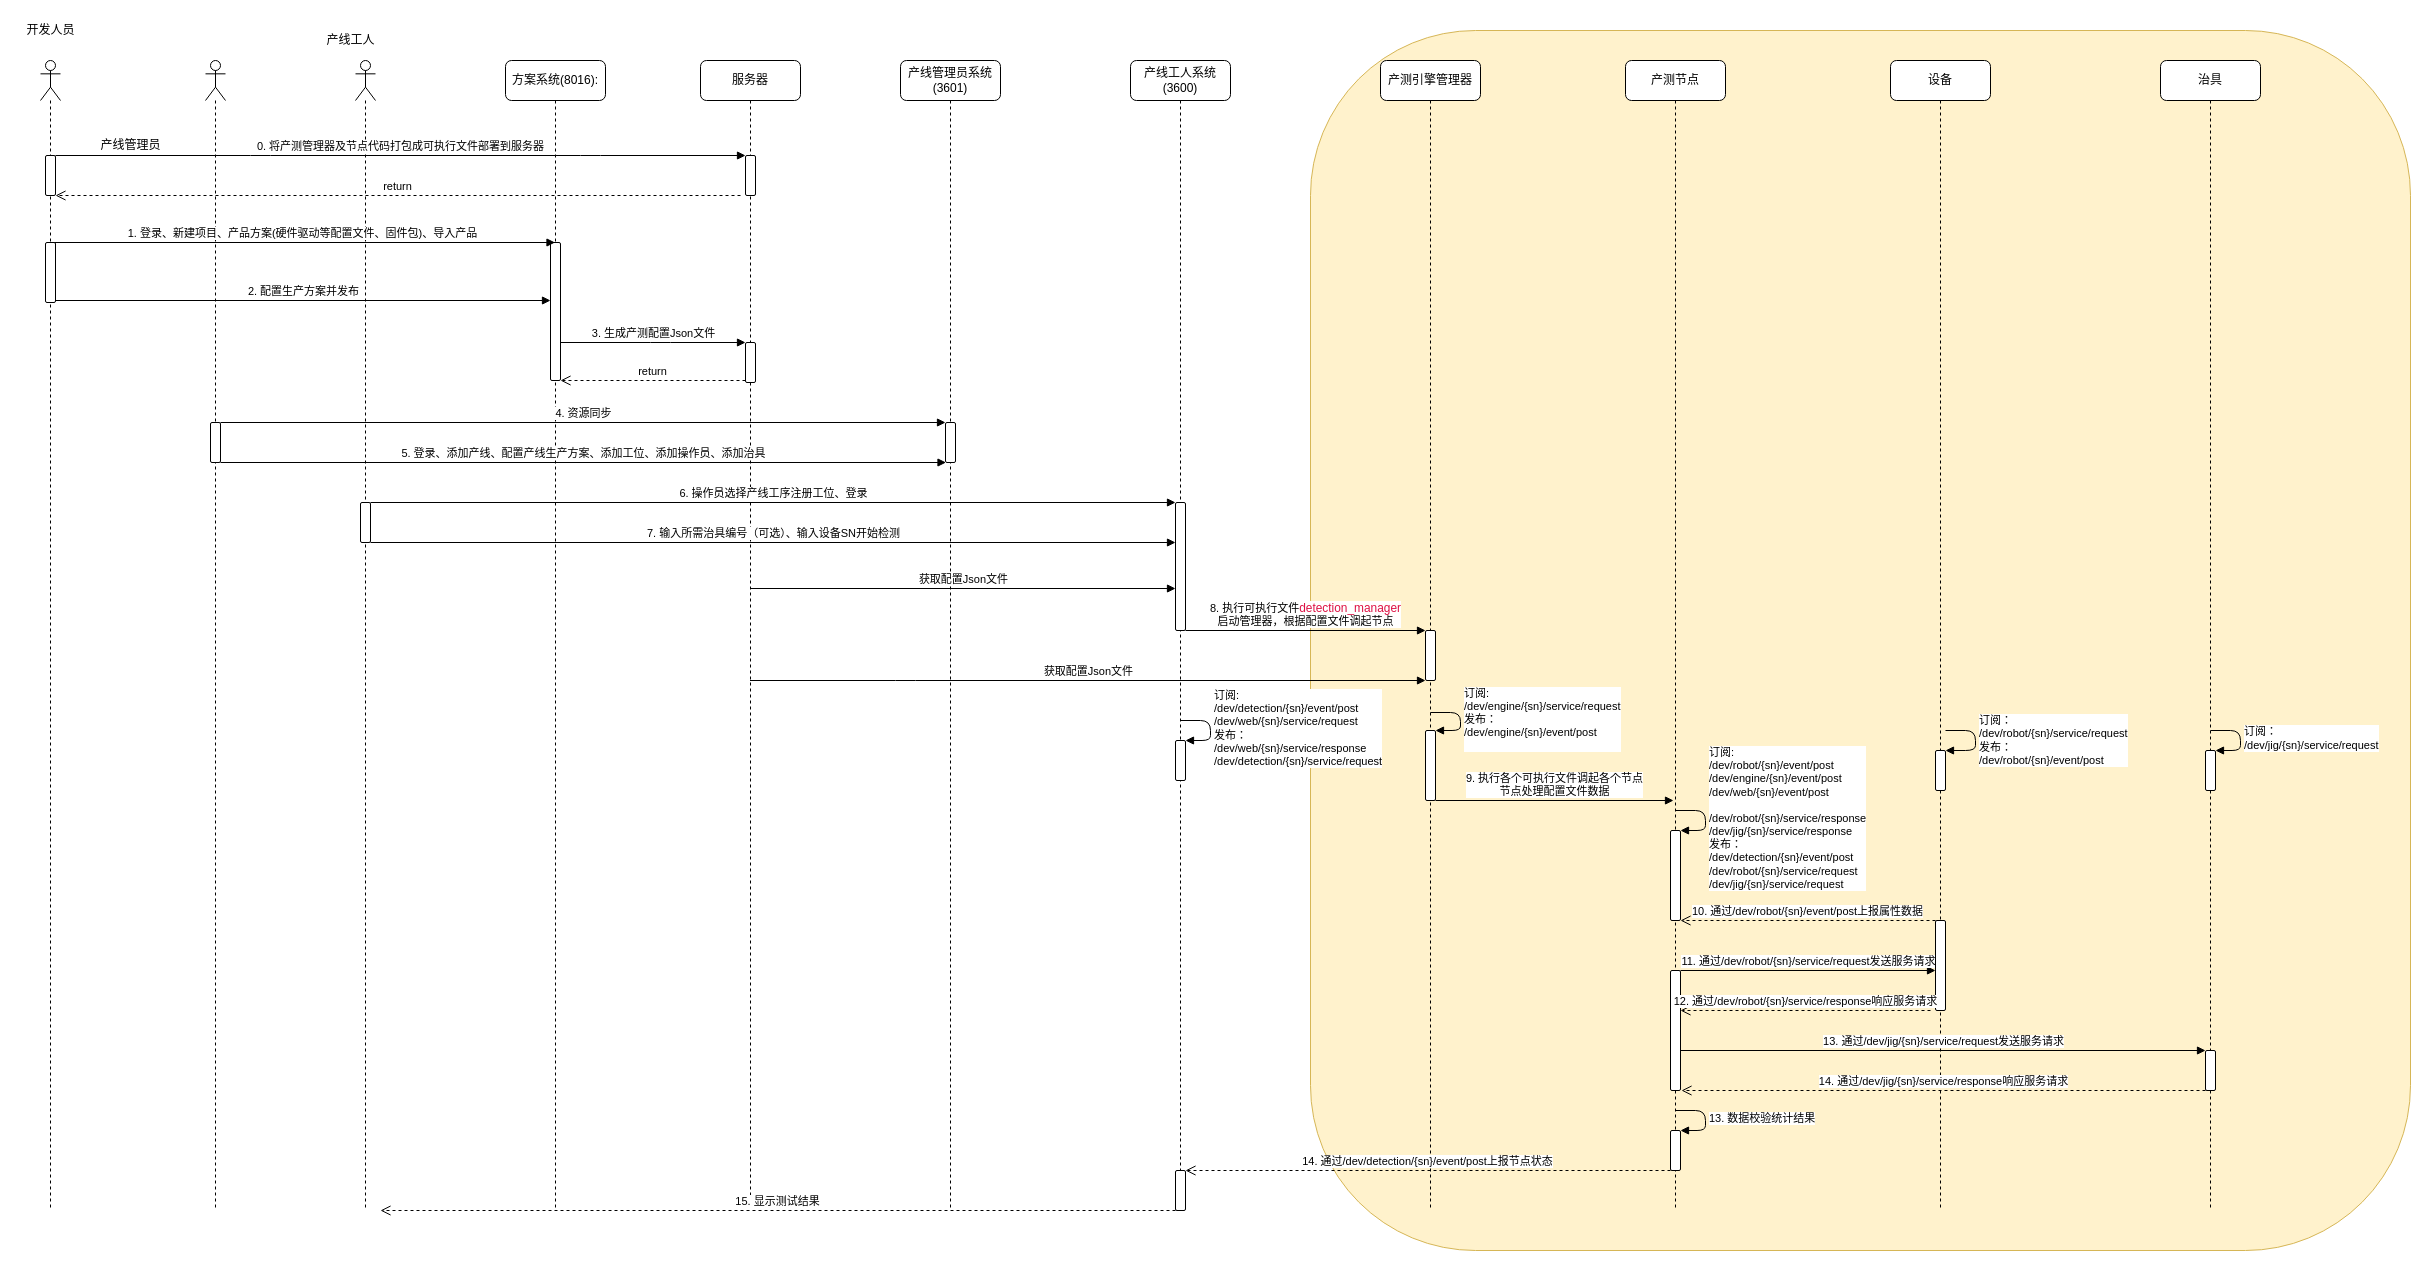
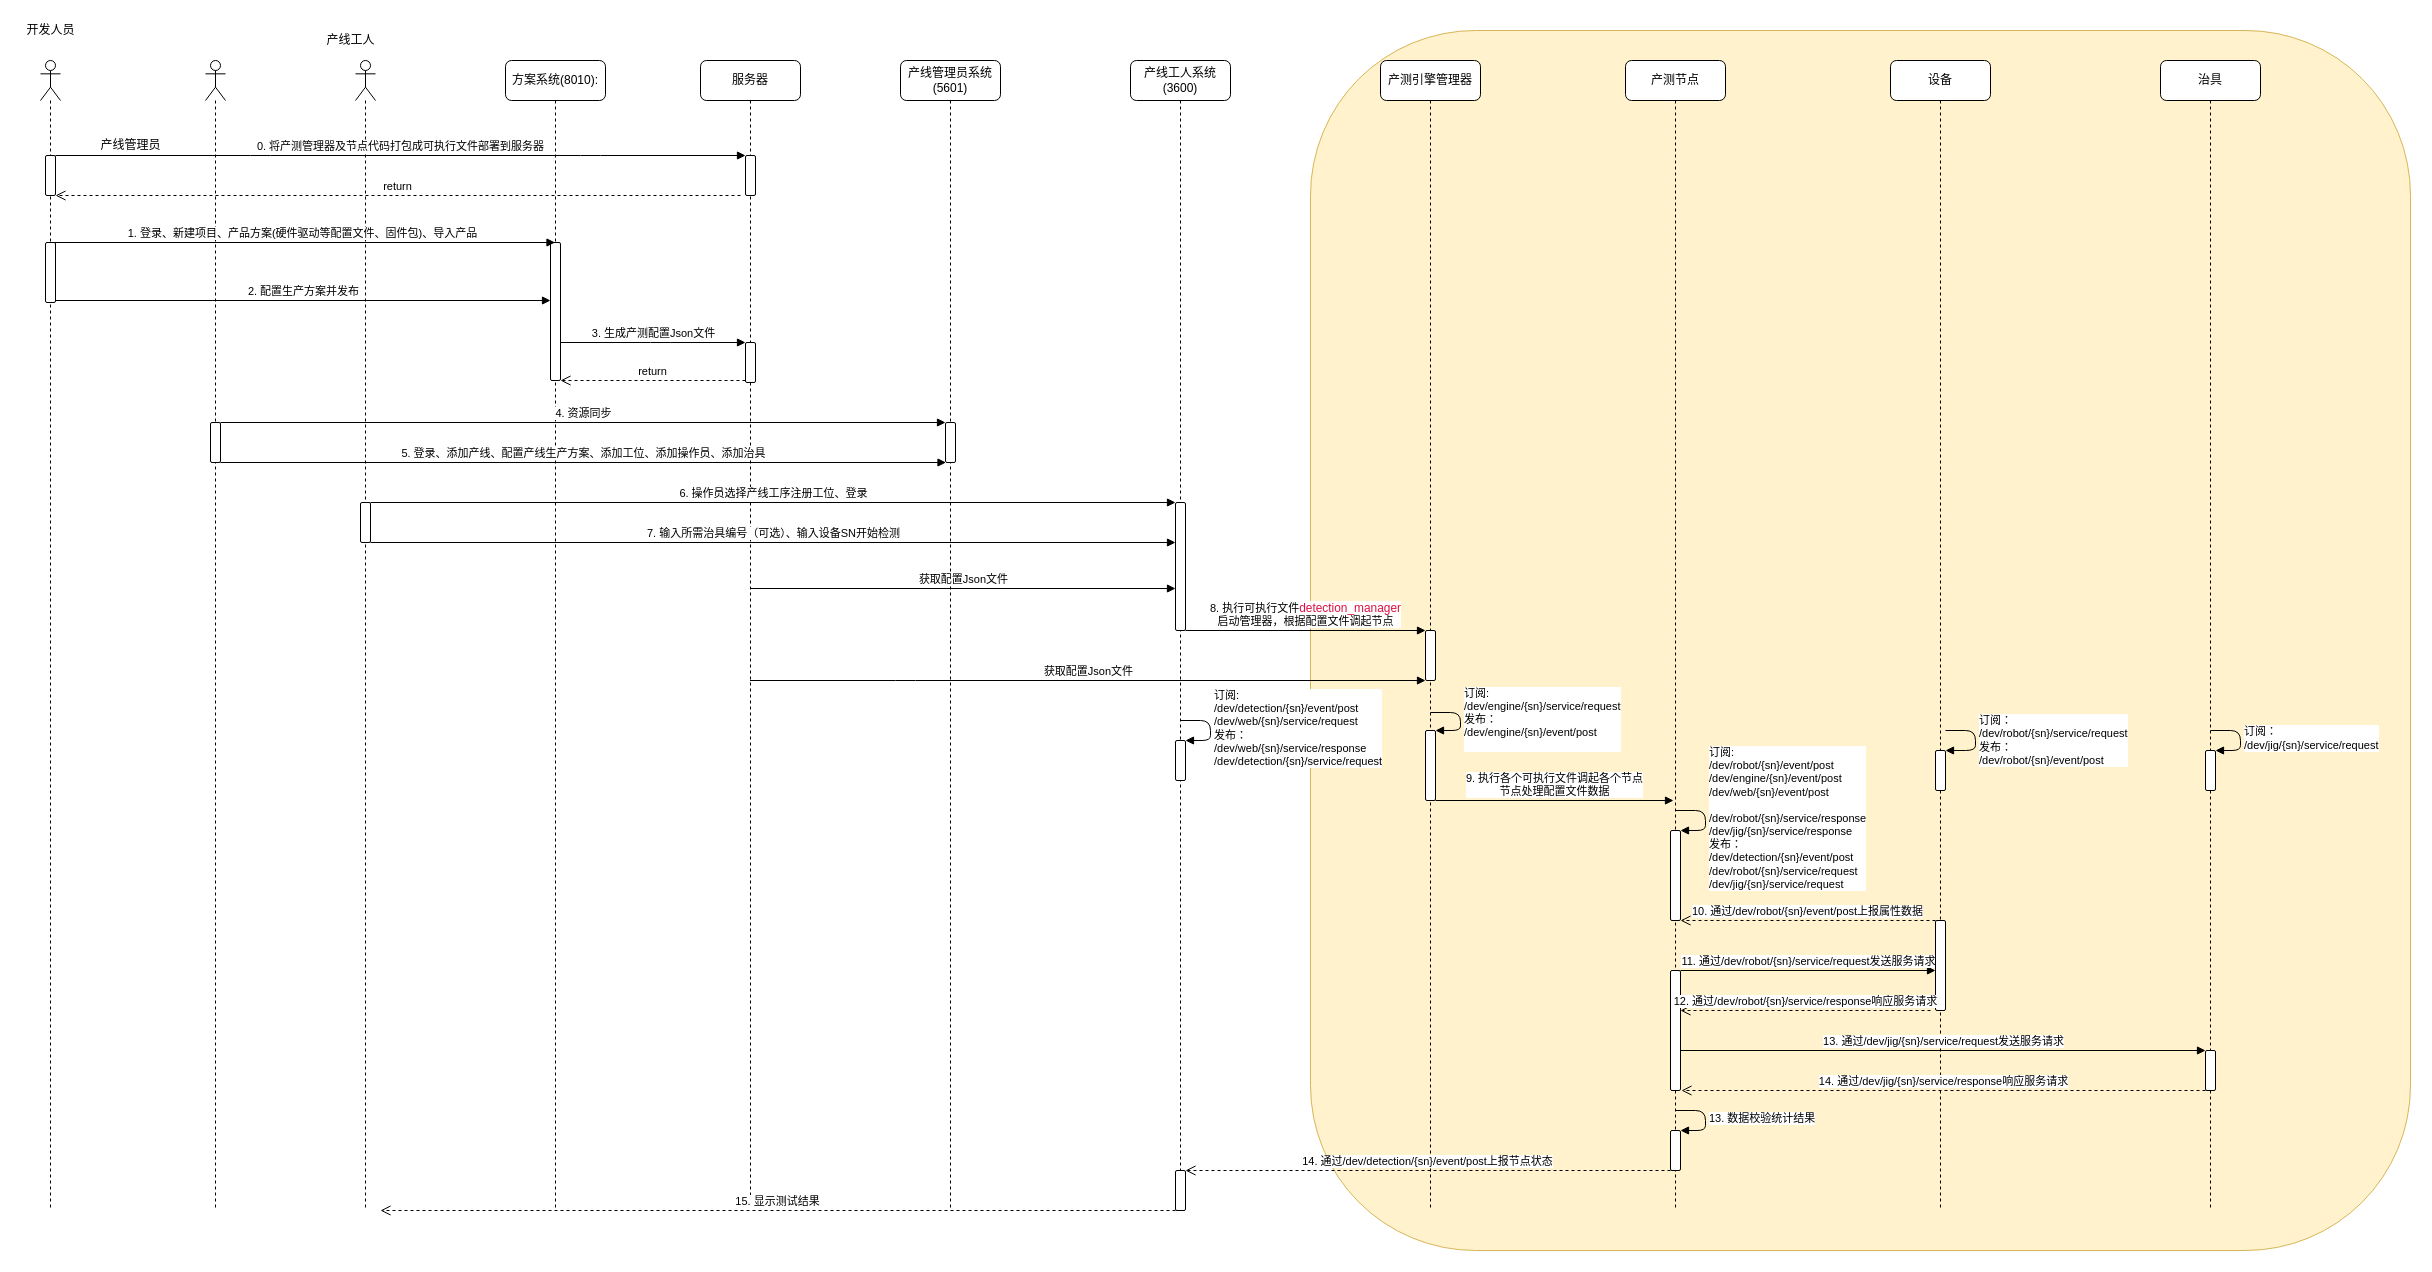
(556, 81) -> (556, 81)
(951, 81) -> (951, 81)
